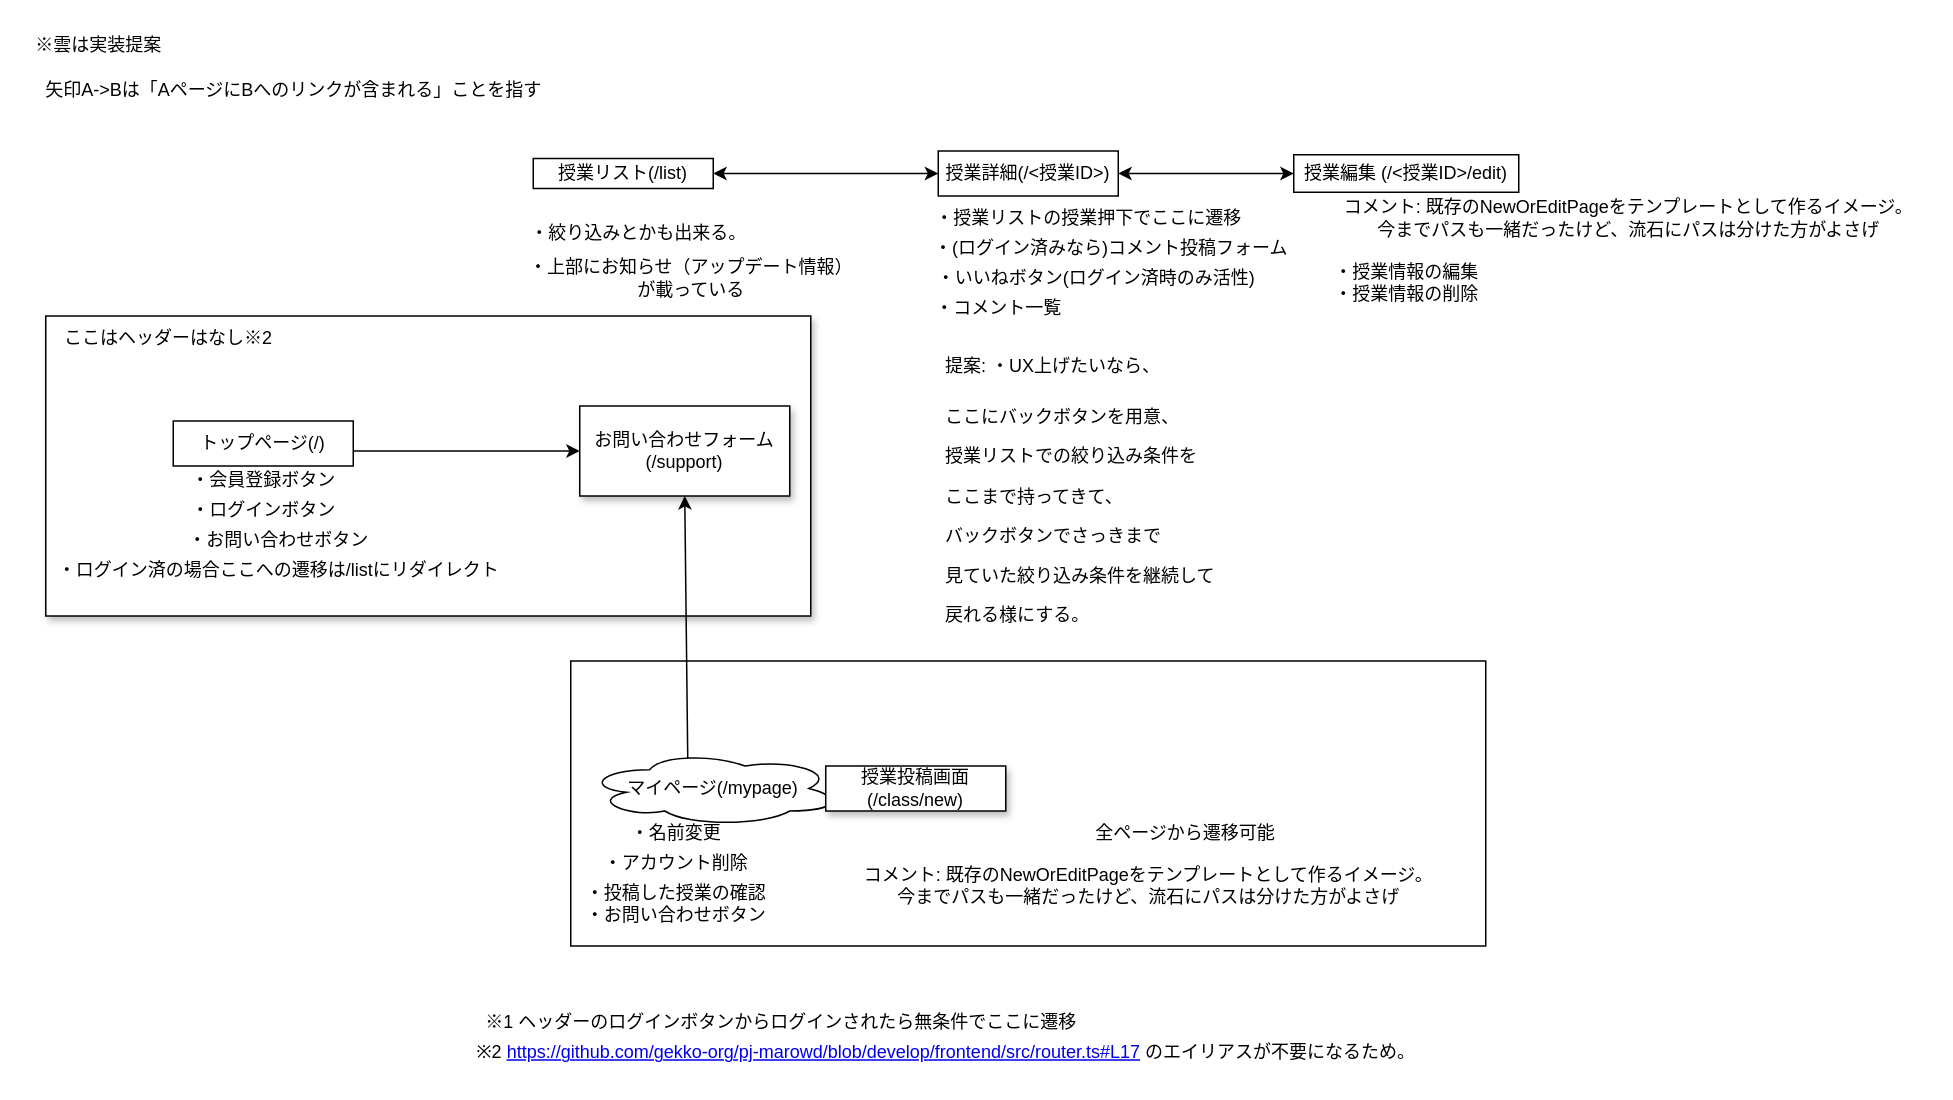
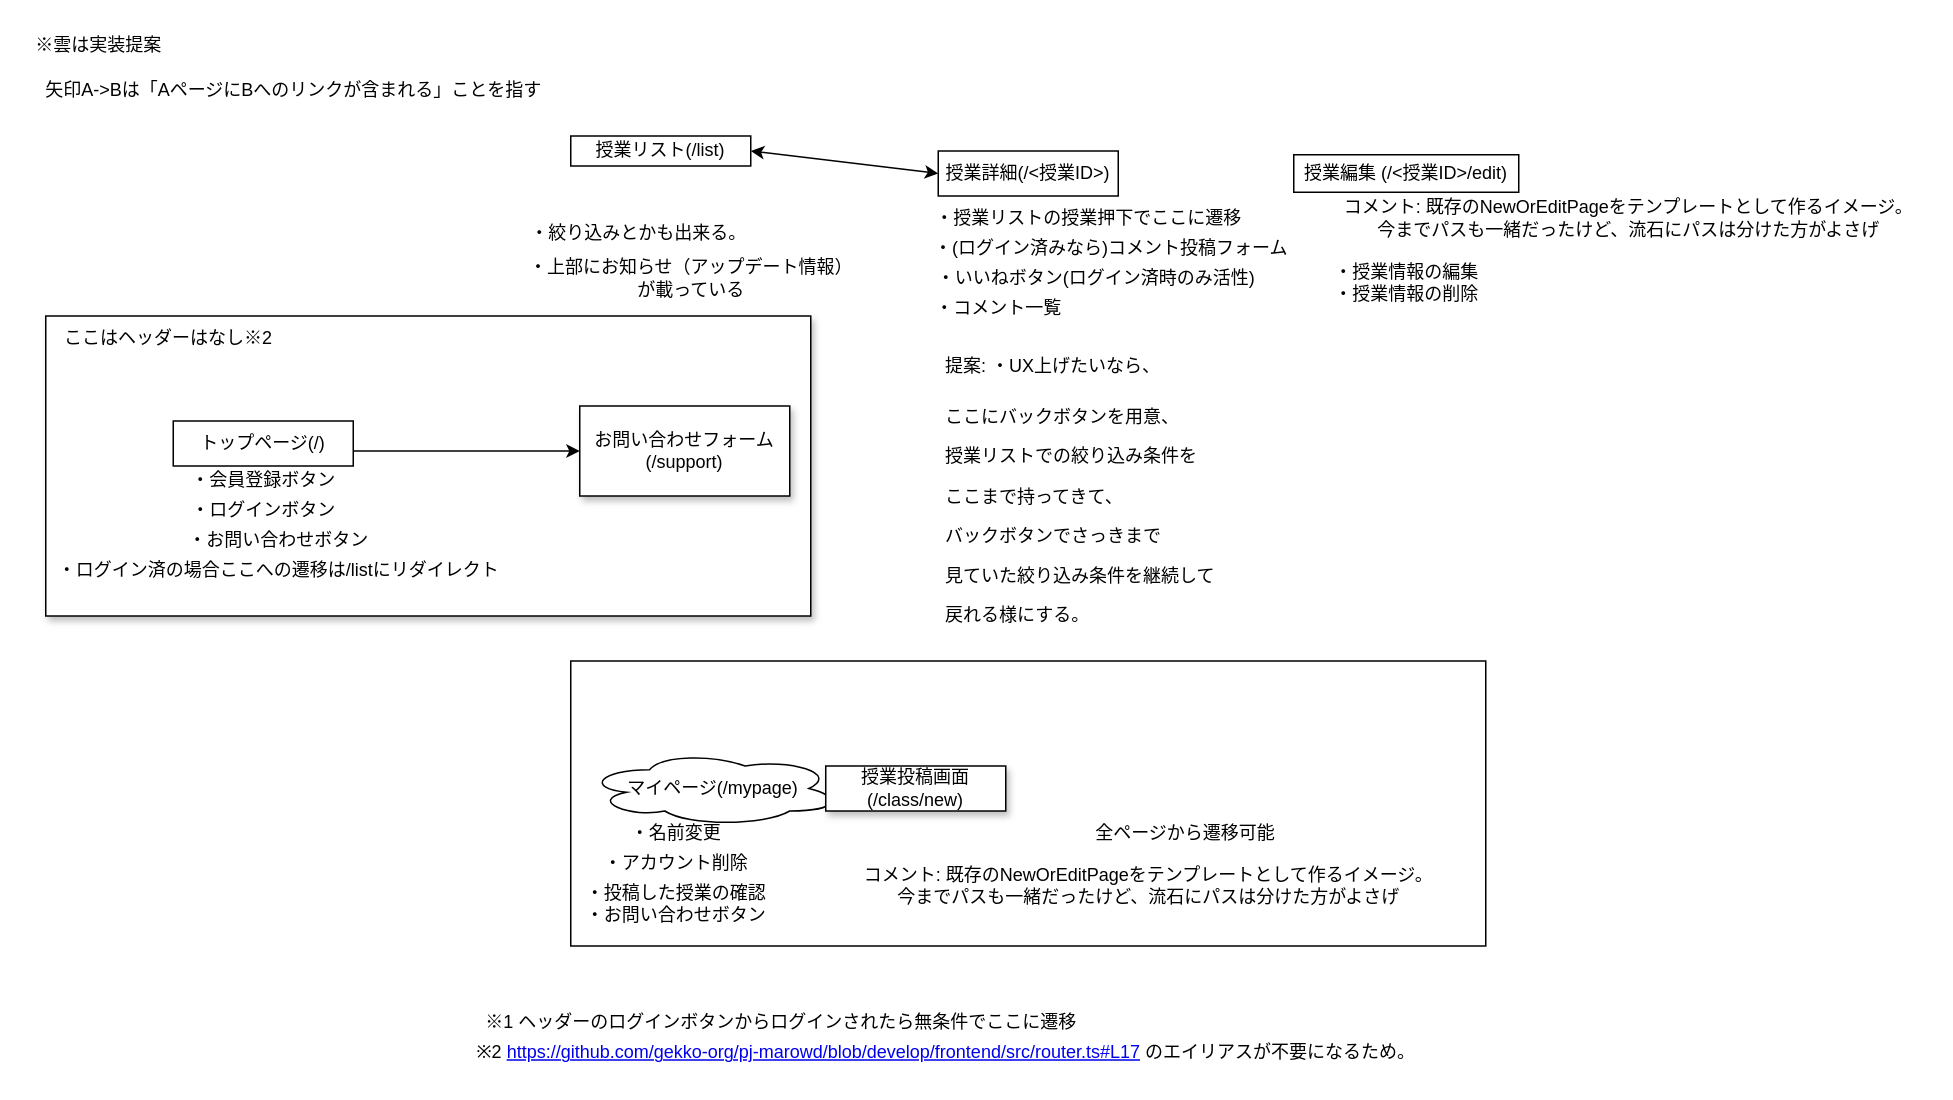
(623, 173) -> (661, 151)
(1206, 173) -> none
(686, 632) -> none
